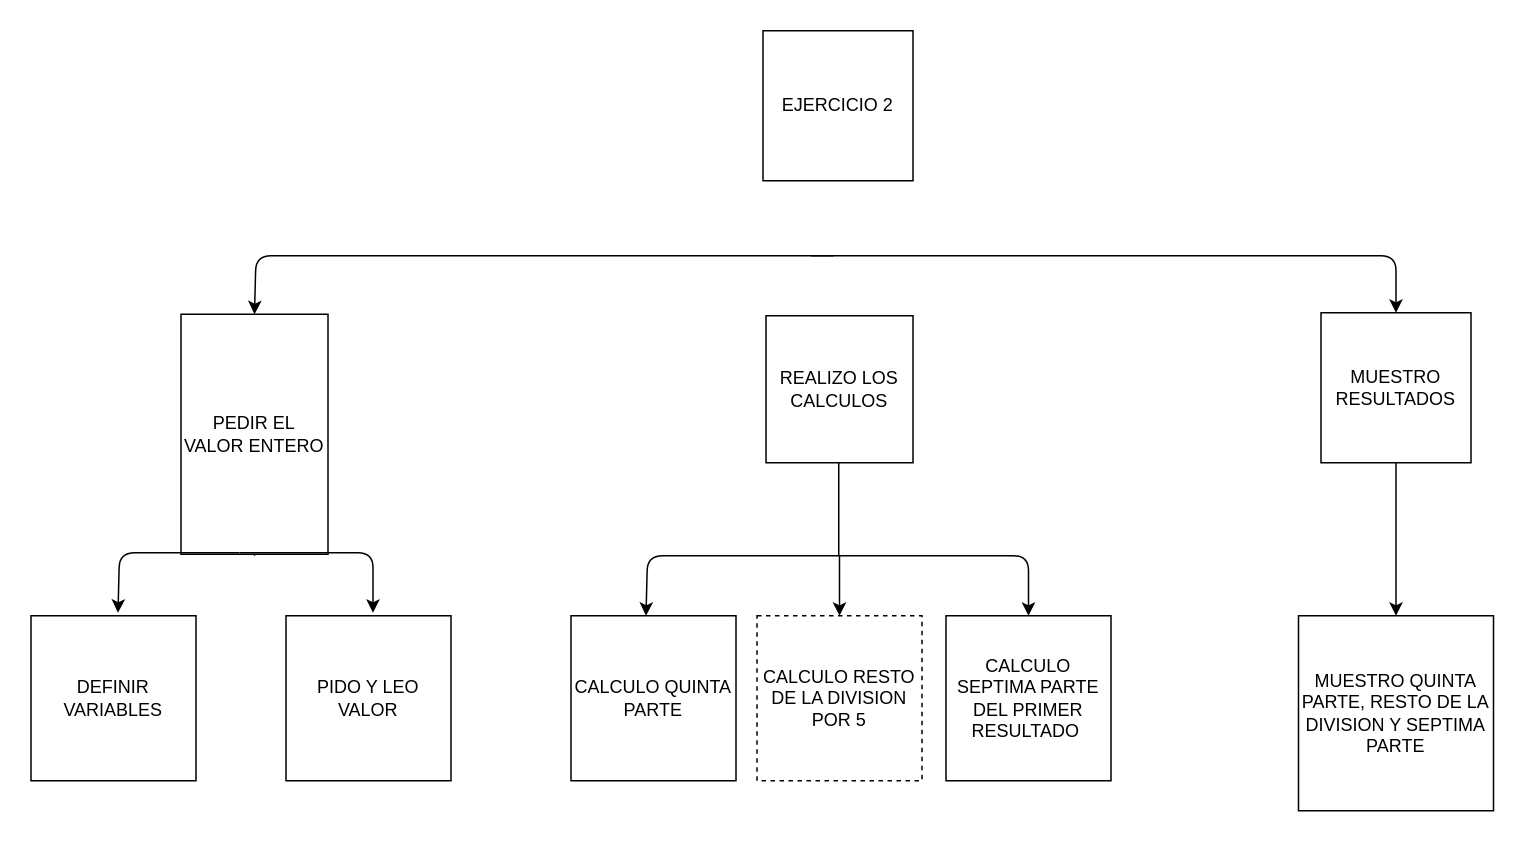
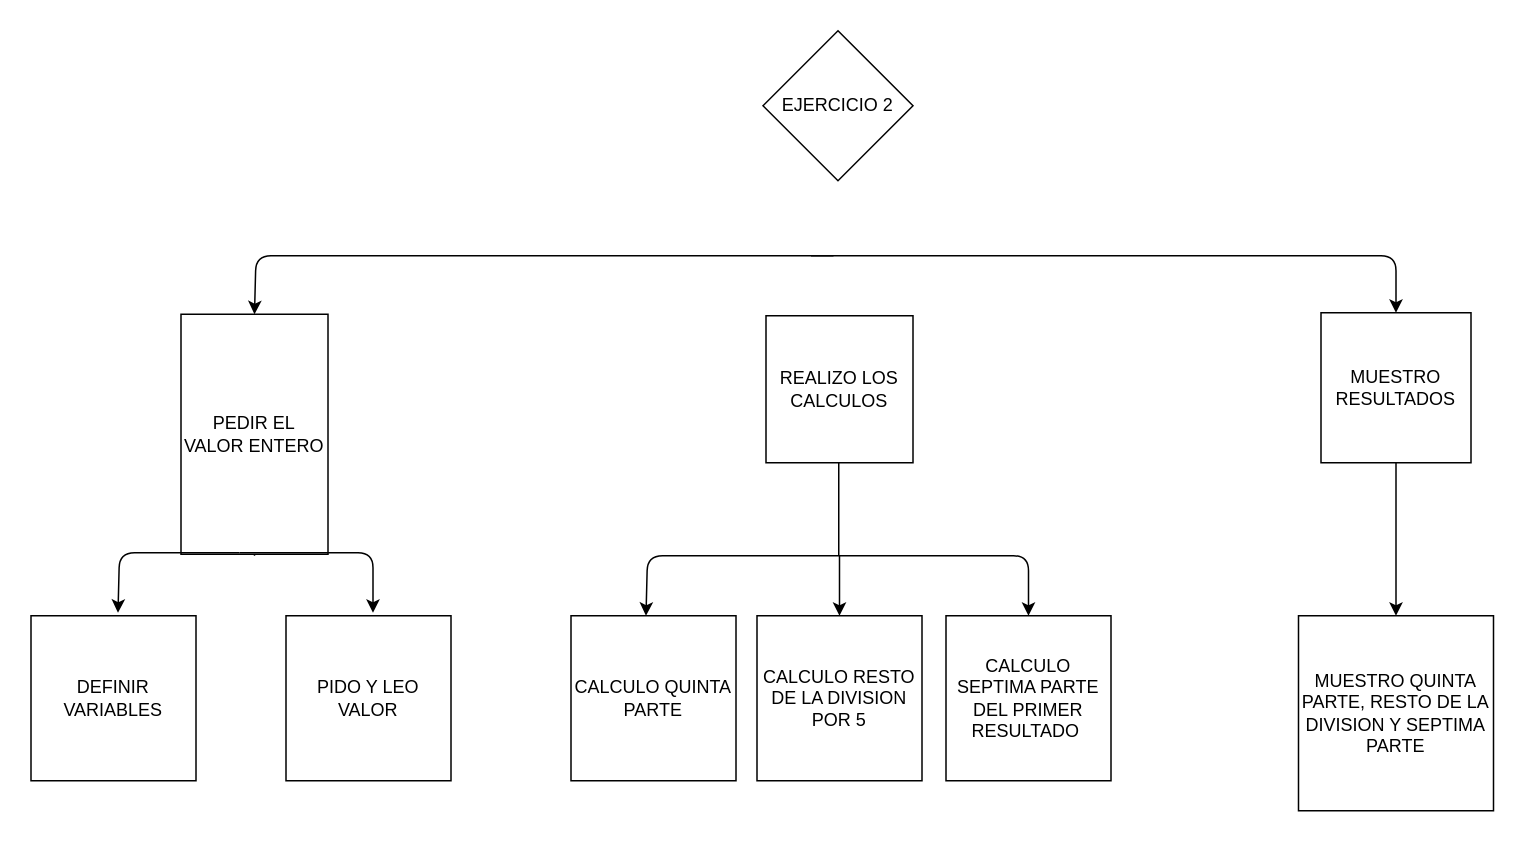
(838, 106) -> (838, 106)
(839, 698) -> (839, 698)
